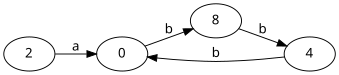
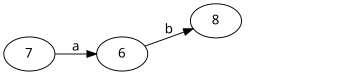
(29, 54) -> (29, 54)
(122, 54) -> (122, 54)
(310, 54) -> none
